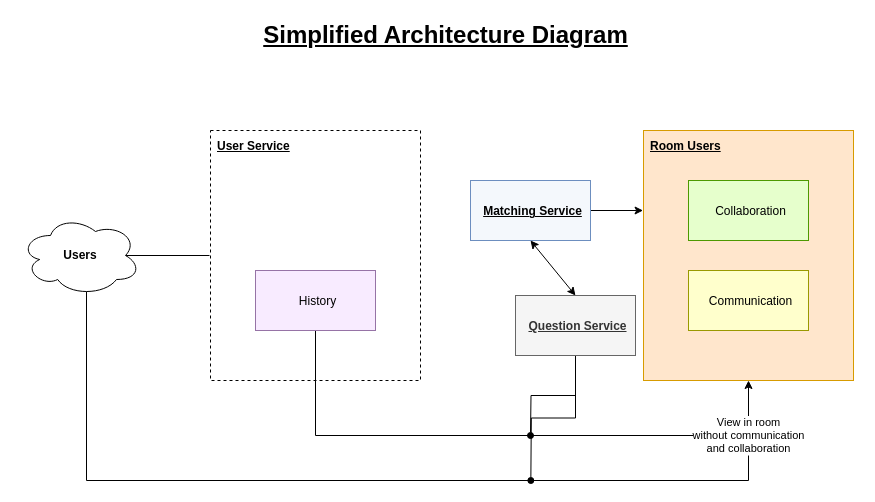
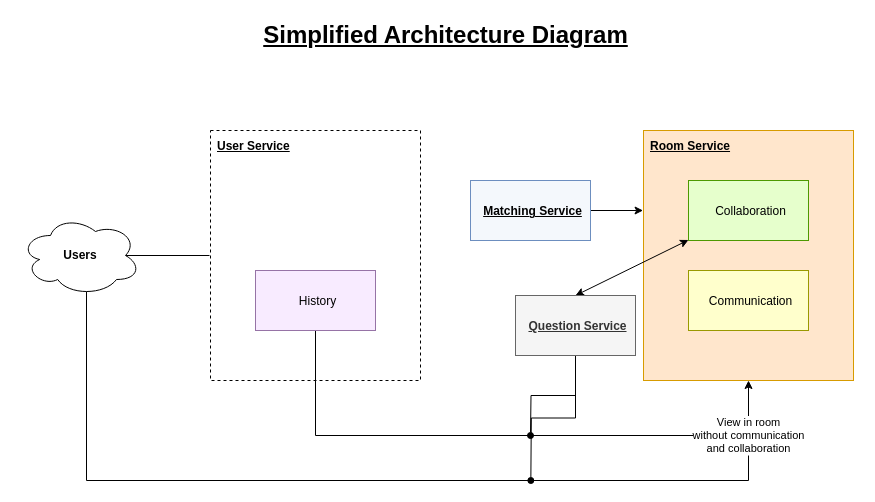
(683, 147) -> (688, 147)
(553, 268) -> (632, 268)
